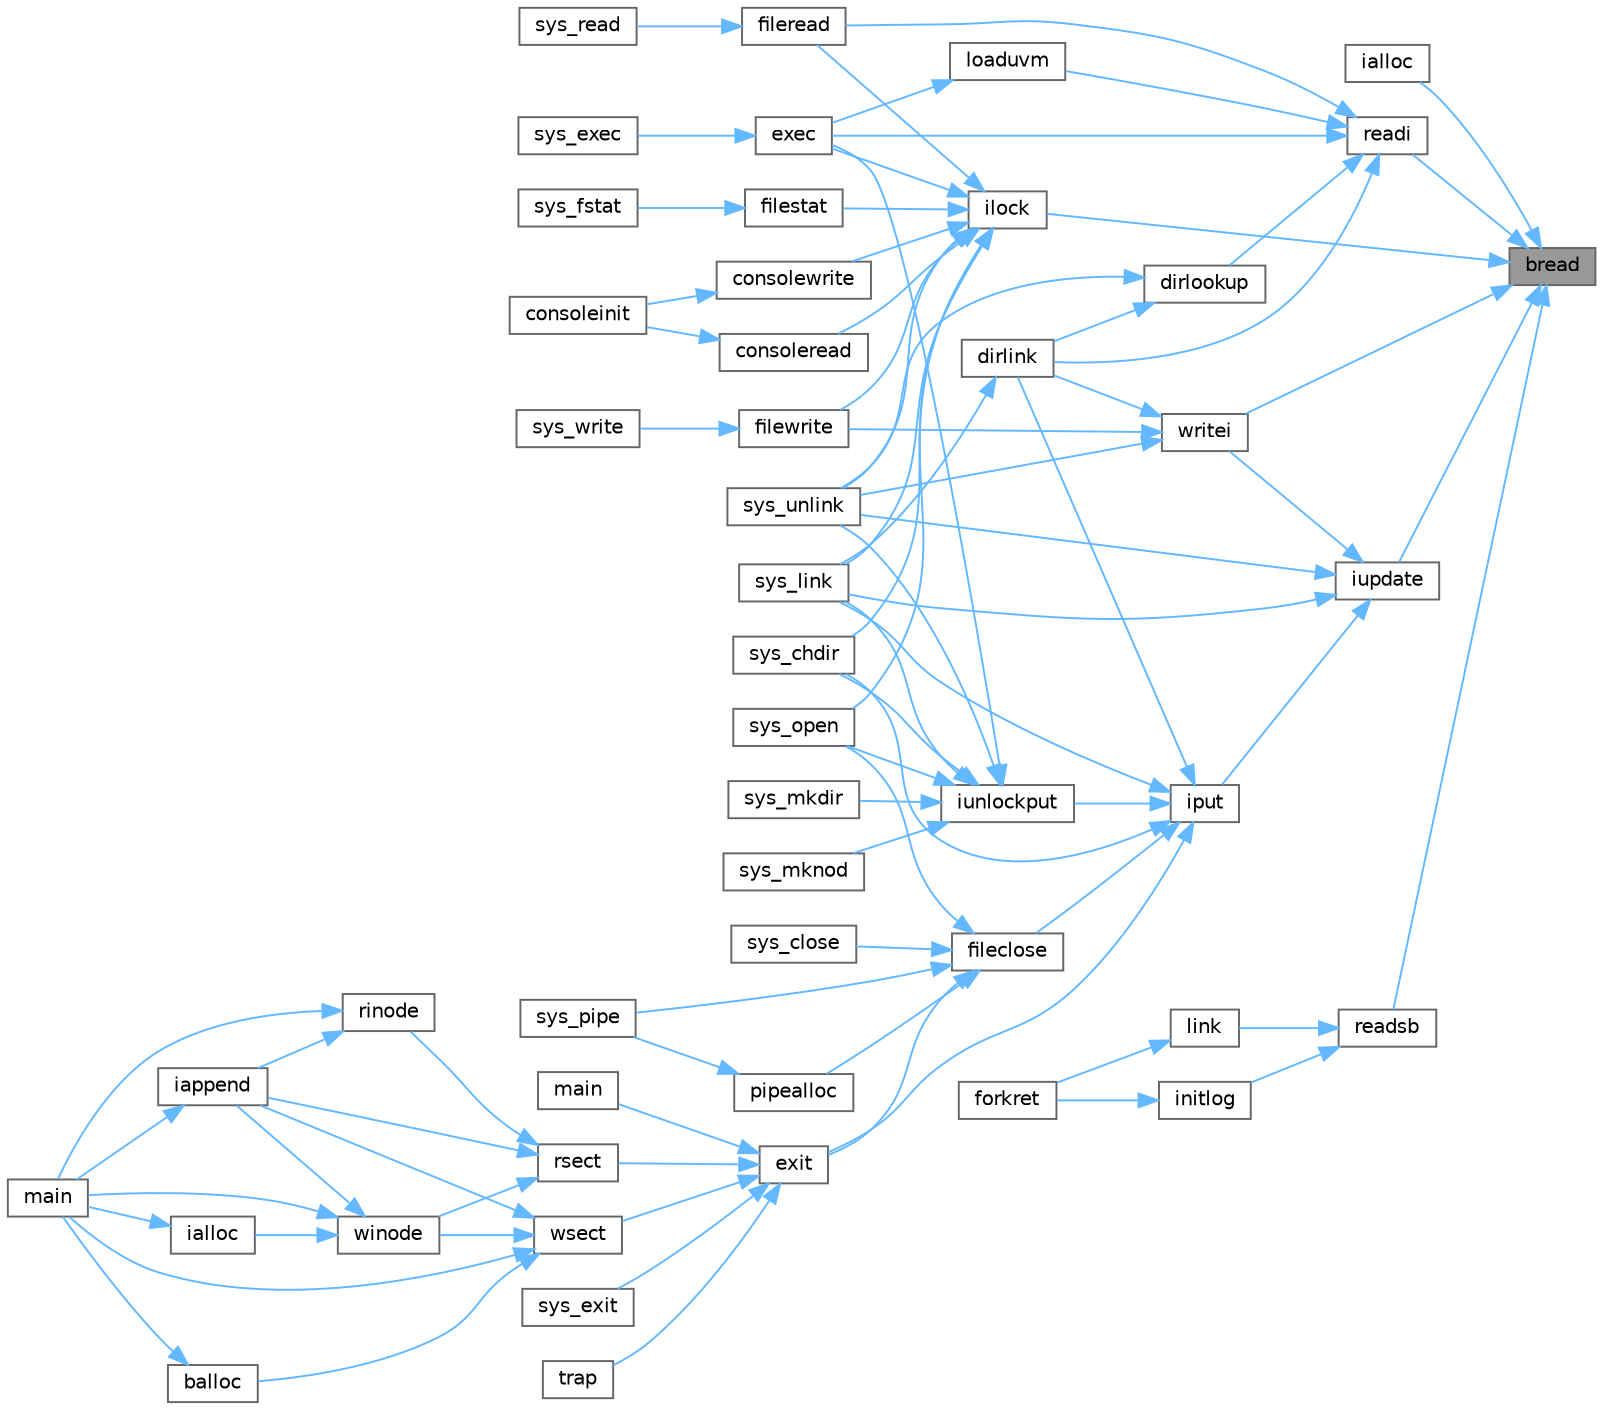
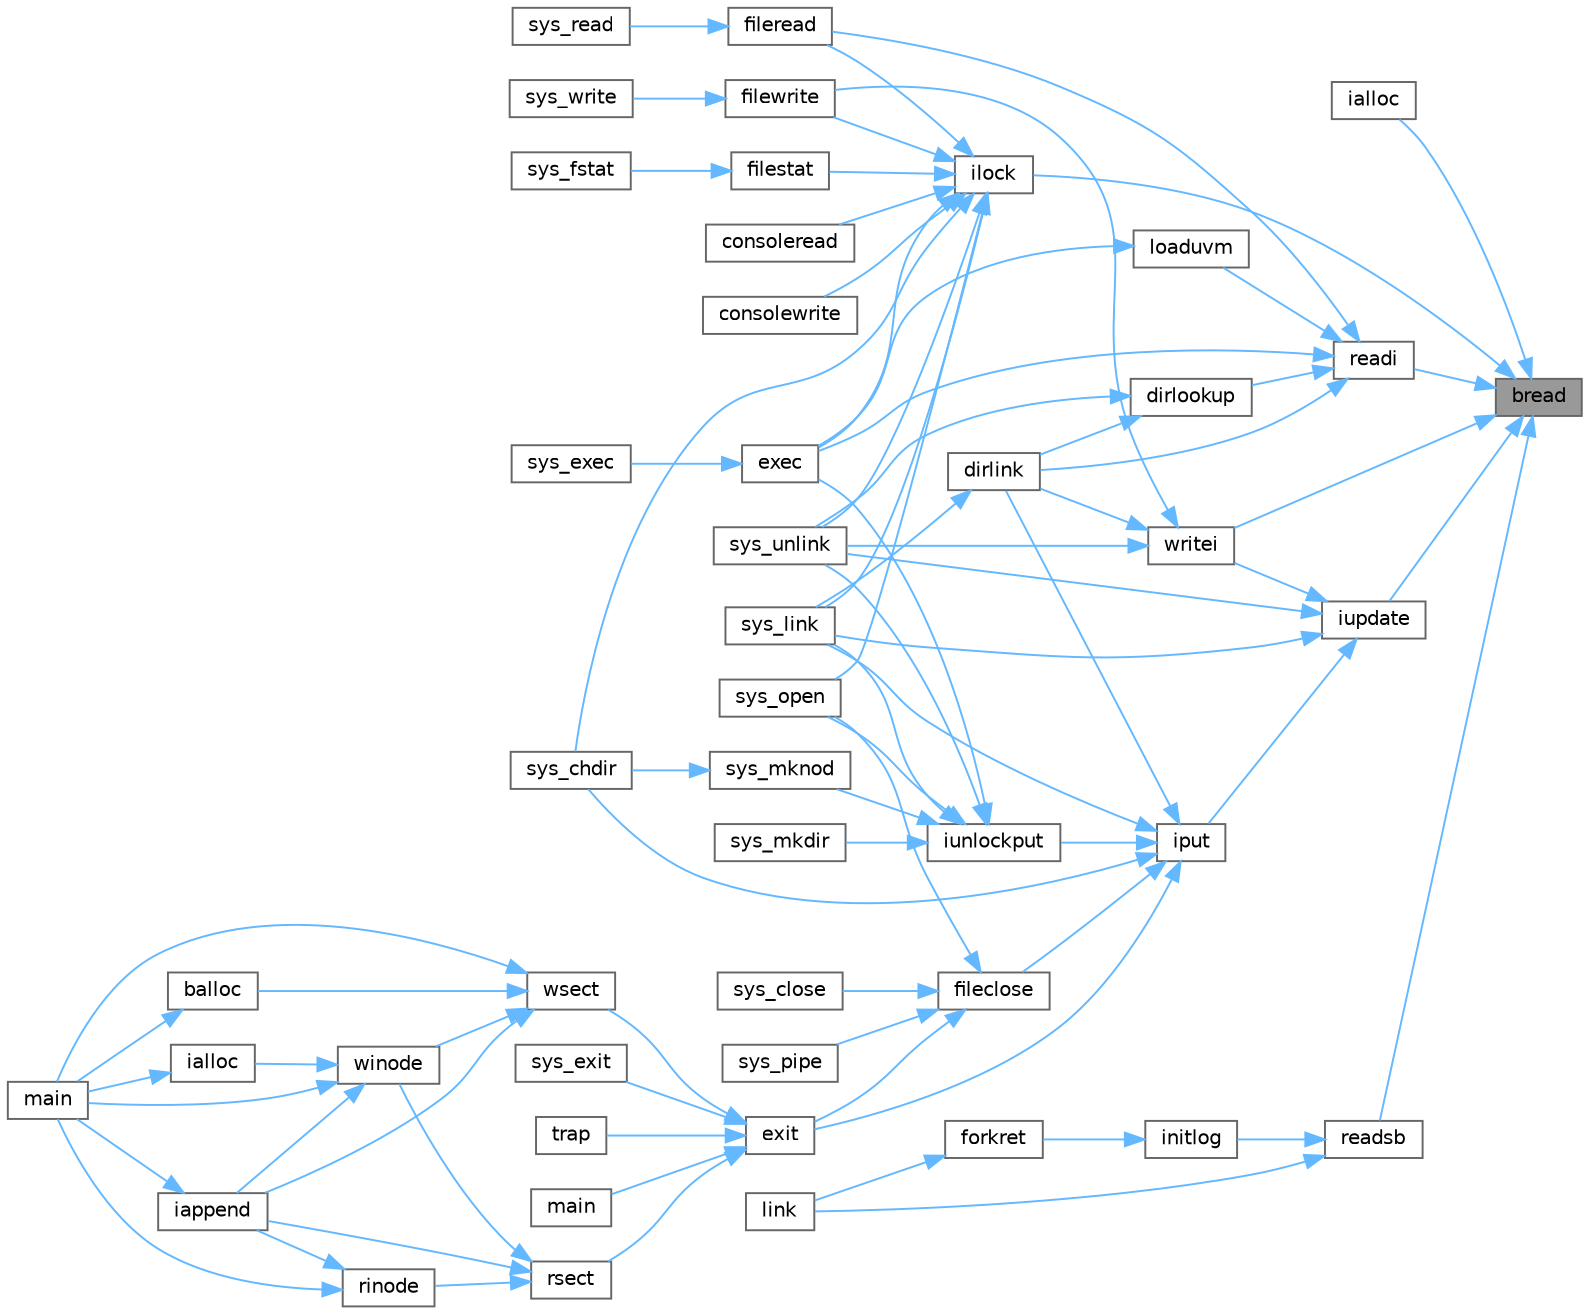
(578, 315) -> none
(903, 720) -> (661, 770)
(1104, 1065) -> (870, 1181)
(794, 1093) -> none
